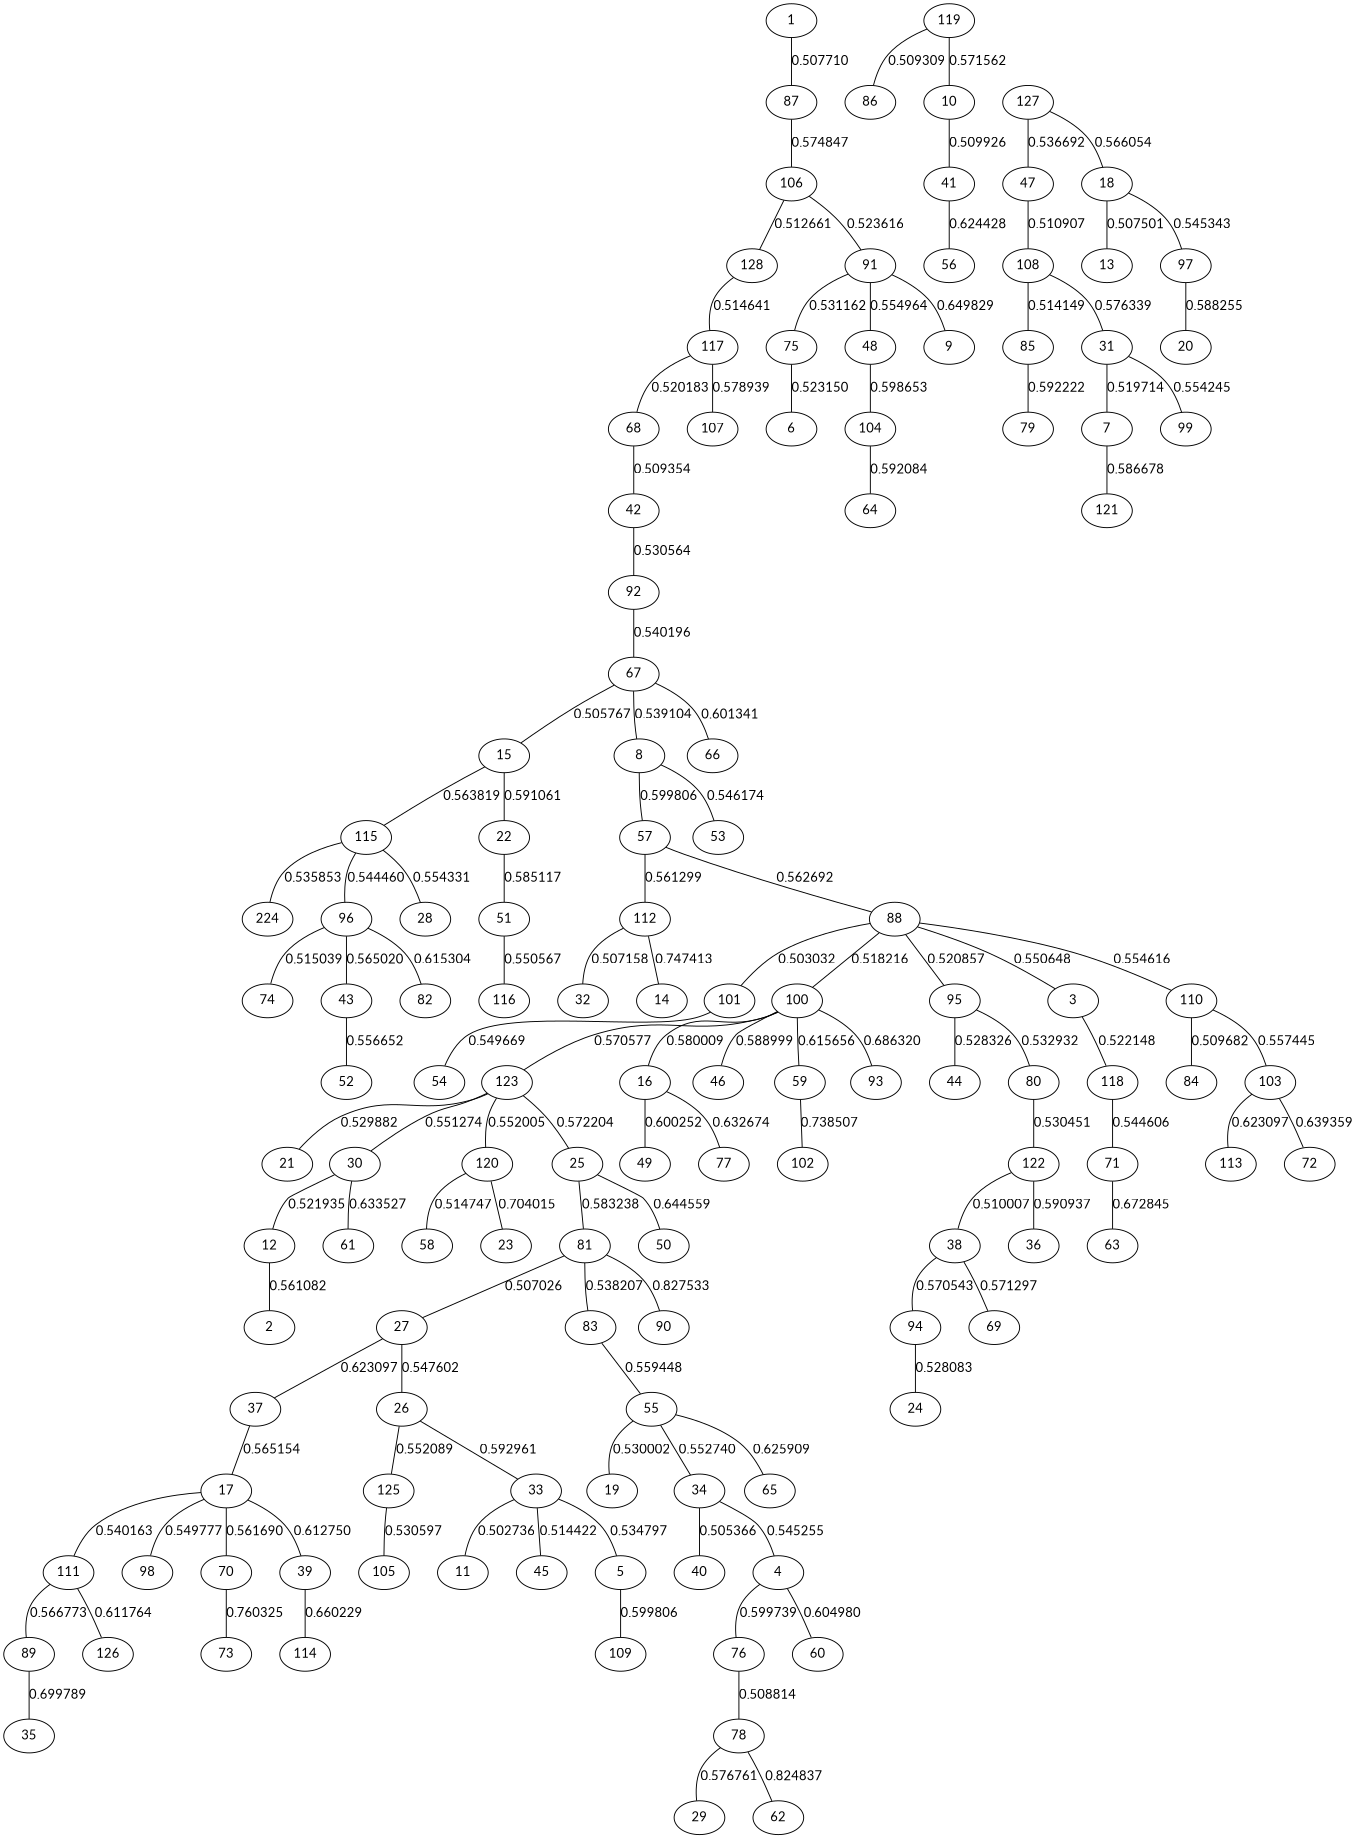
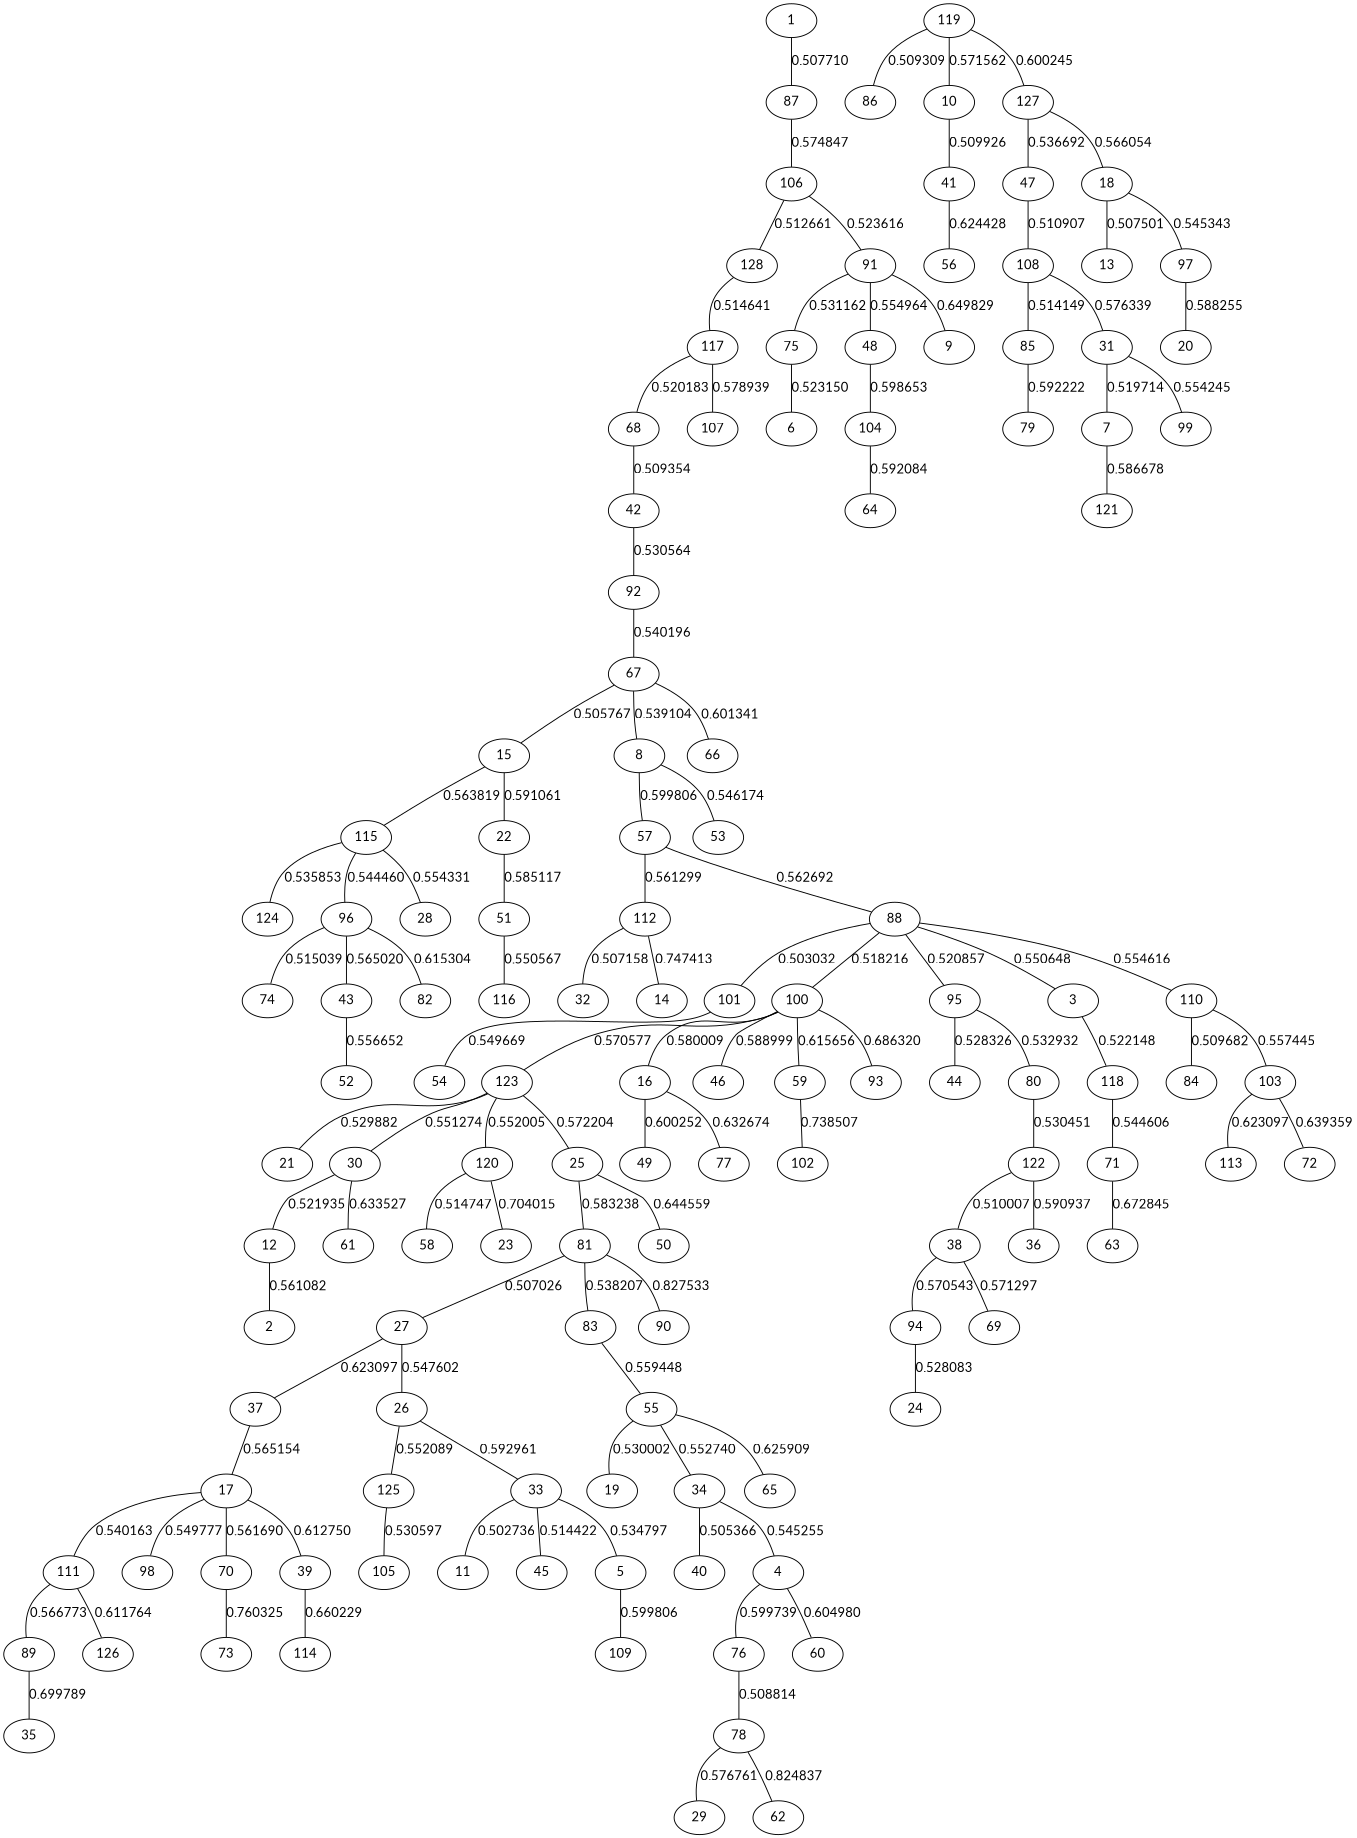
none -> (1004, 51)
(268, 919) -> (268, 919)
